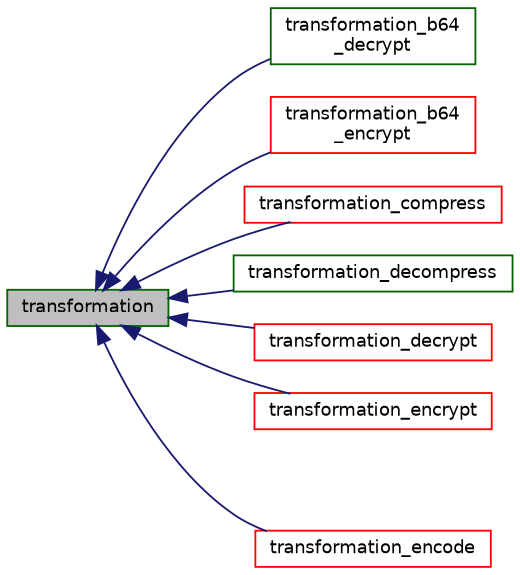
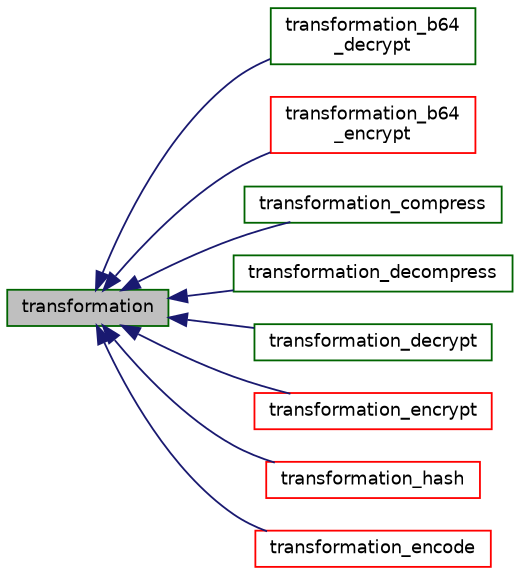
(373, 205) -> (373, 205)
(373, 342) -> (373, 342)
none -> (373, 480)
